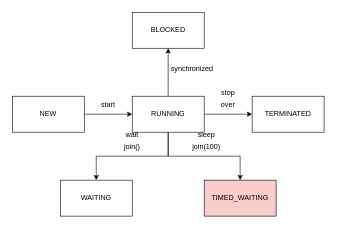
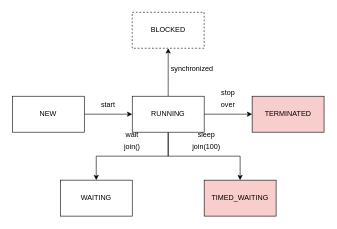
(168, 30) -> (168, 30)
(288, 114) -> (288, 114)
